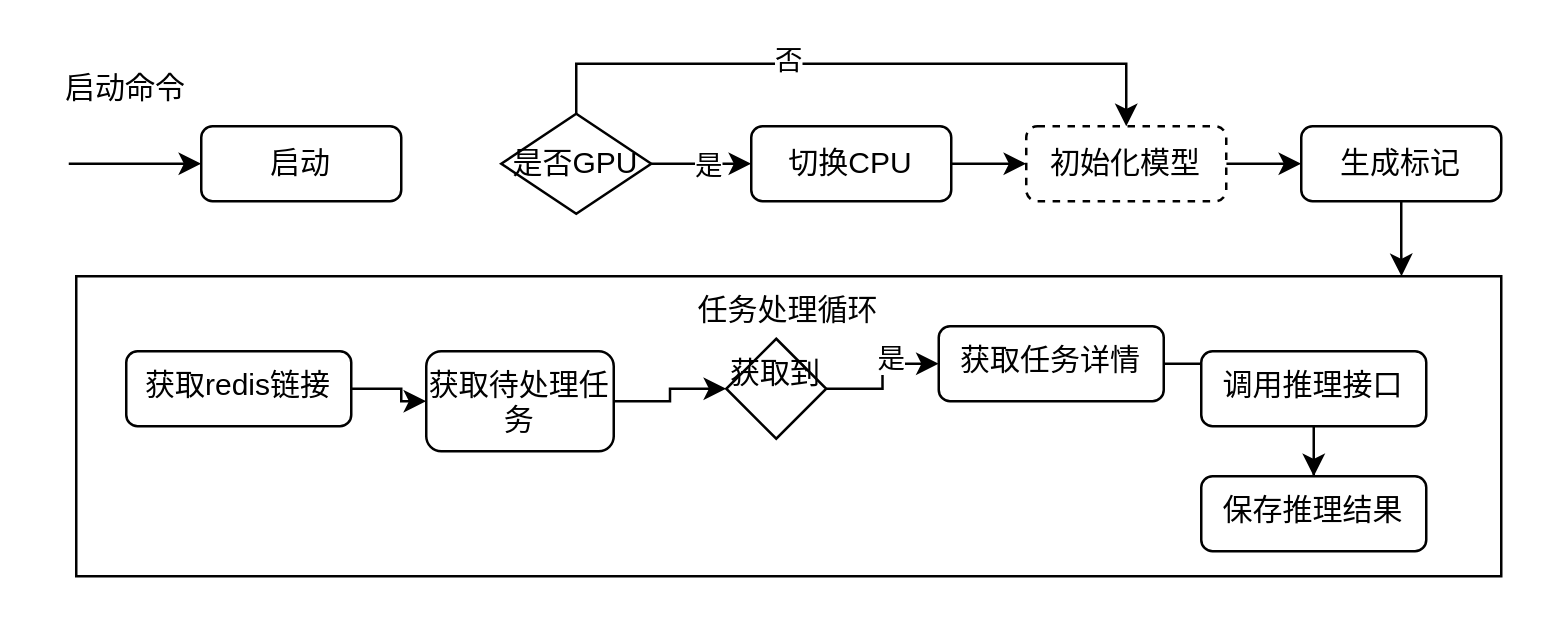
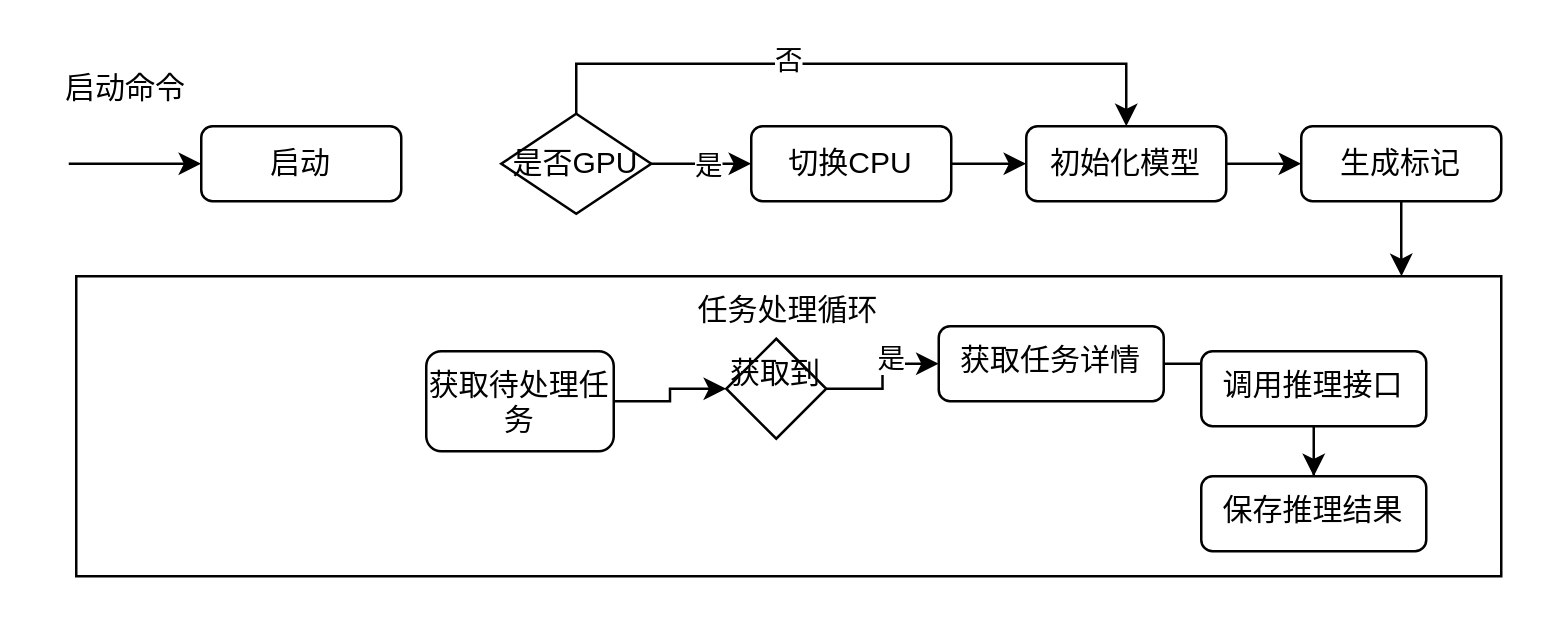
(1126, 164) -> (1126, 164)
(239, 389) -> none
(386, 389) -> none
